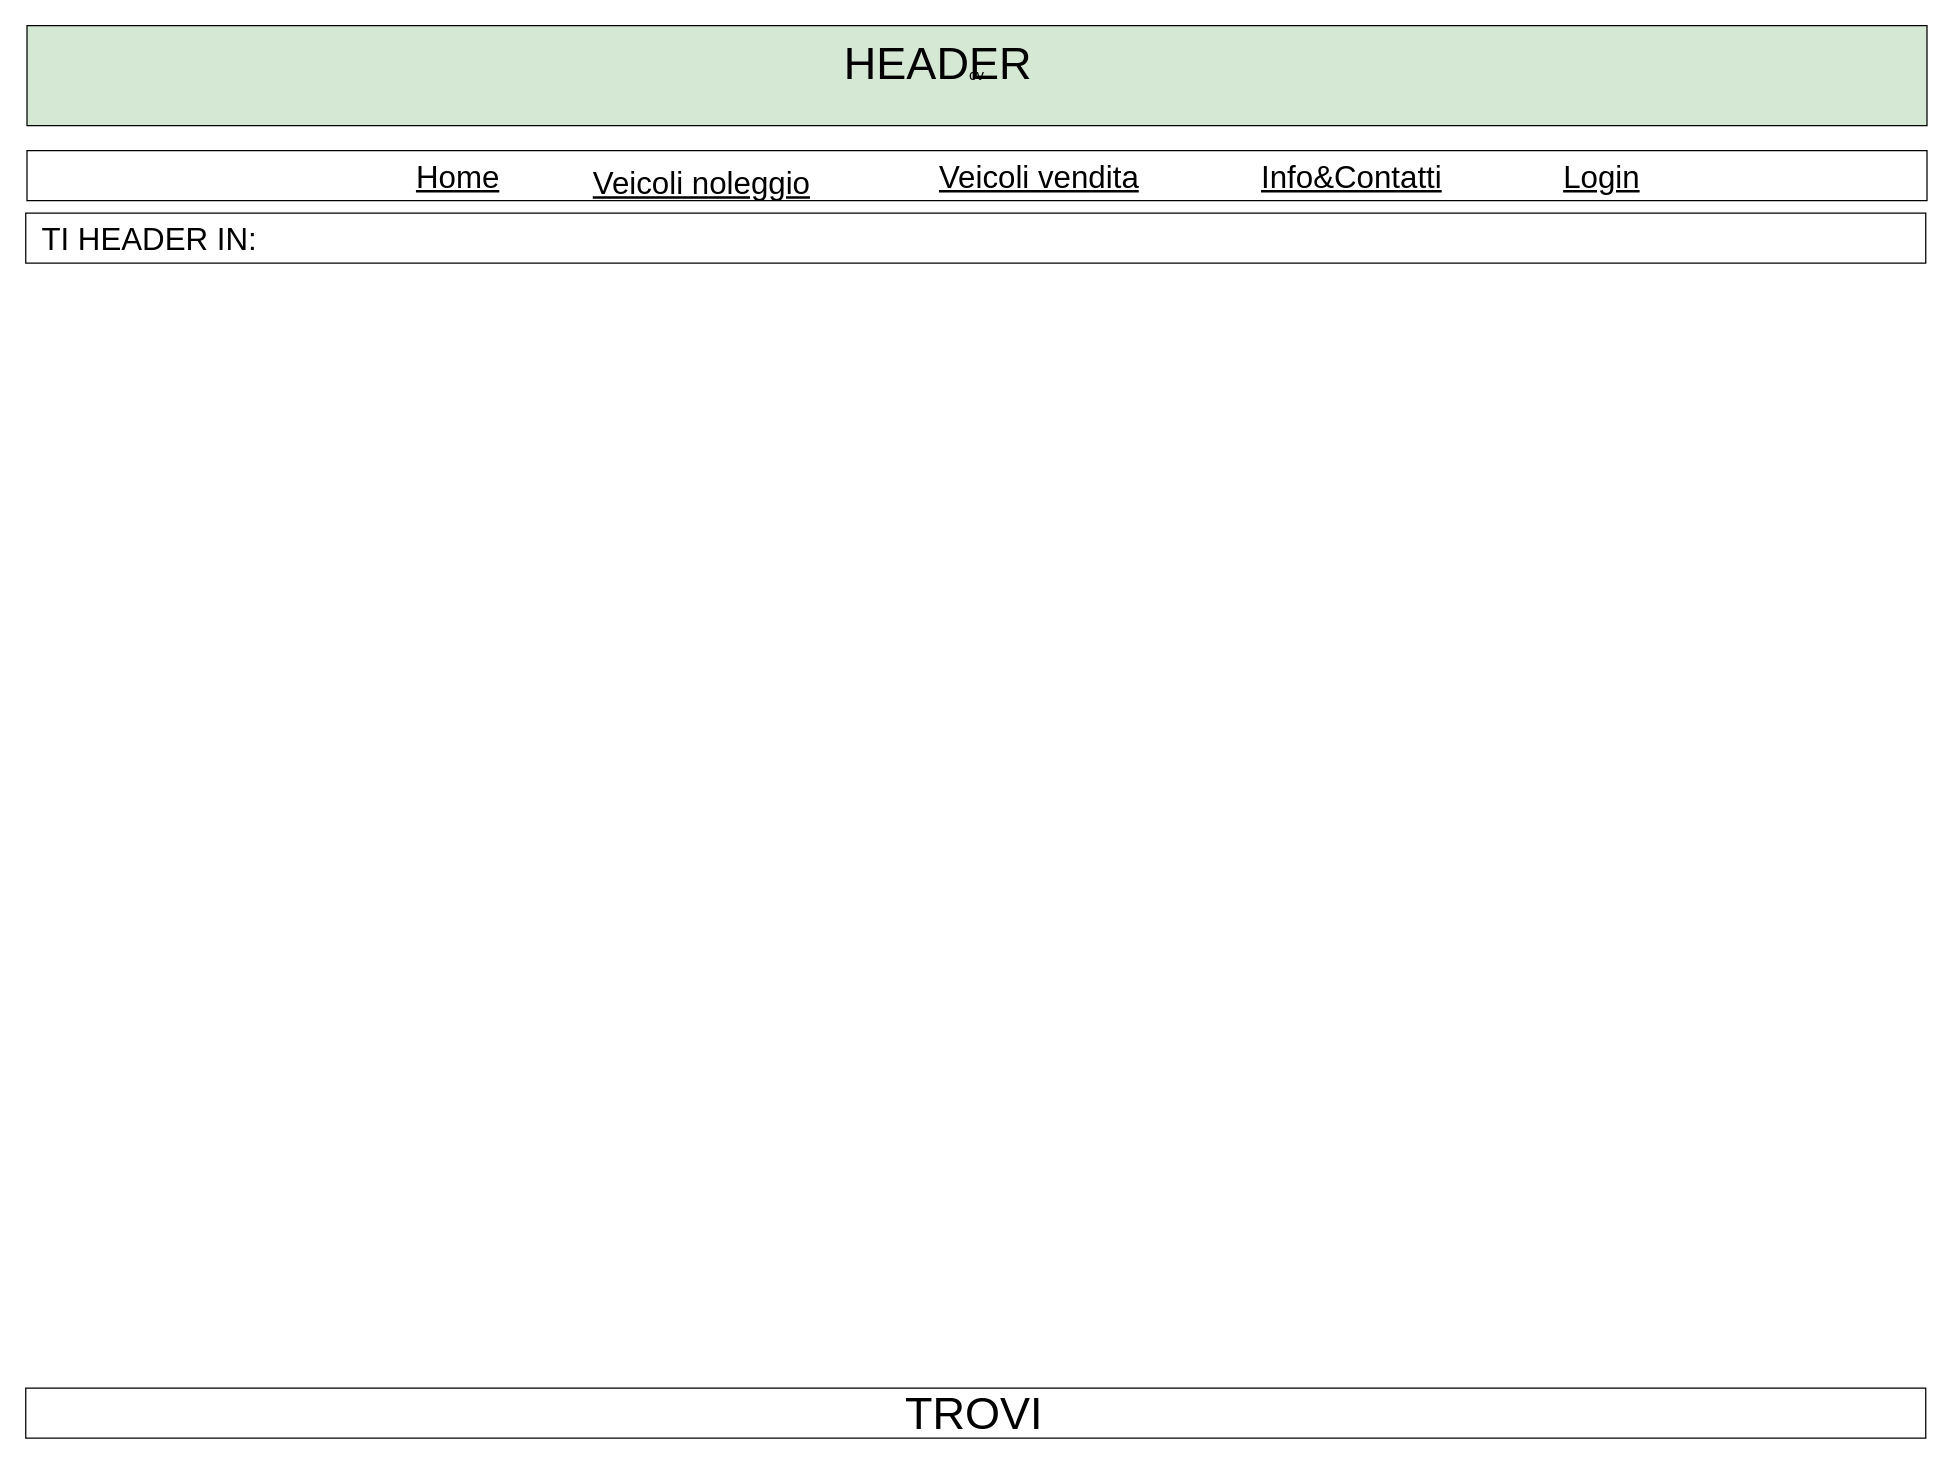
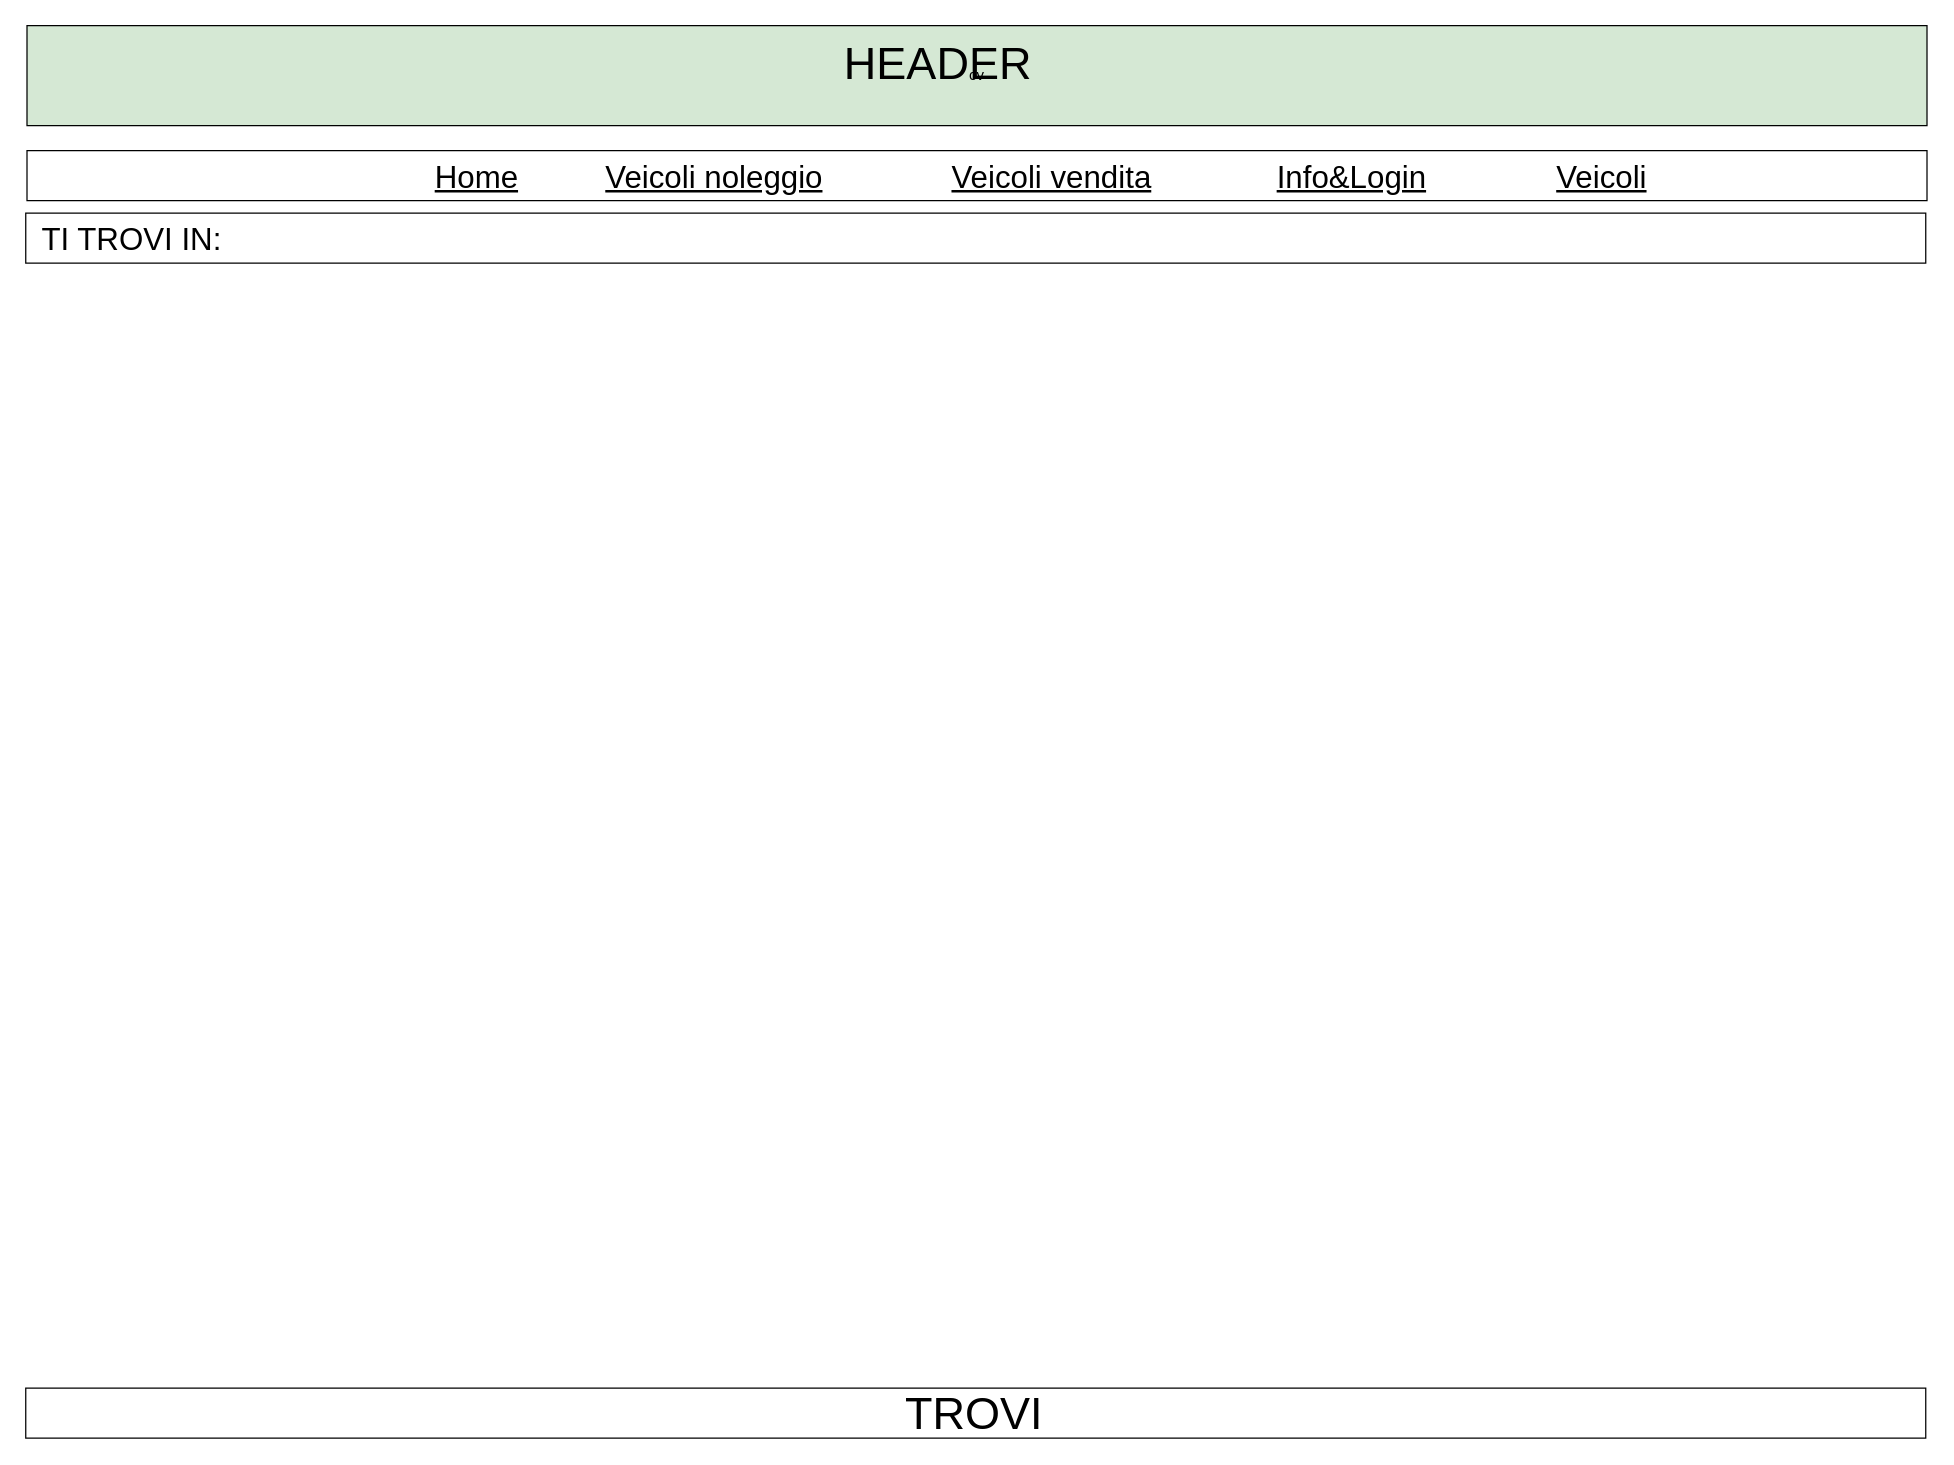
(458, 176) -> (477, 176)
(1039, 176) -> (1052, 176)
(1352, 176) -> (1352, 176)
(1602, 176) -> (1602, 176)
(702, 182) -> (714, 176)
(143, 238) -> (135, 238)
